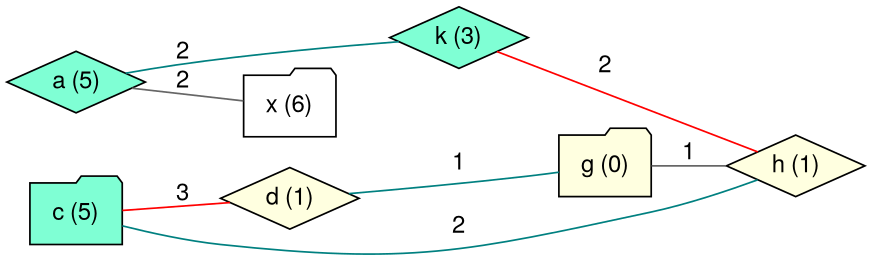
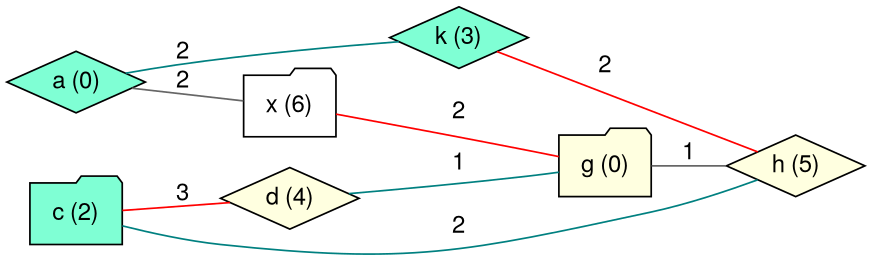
(76, 82) -> (76, 82)
none -> (448, 135)
(796, 166) -> (796, 166)
(290, 198) -> (290, 198)
(76, 214) -> (76, 214)
